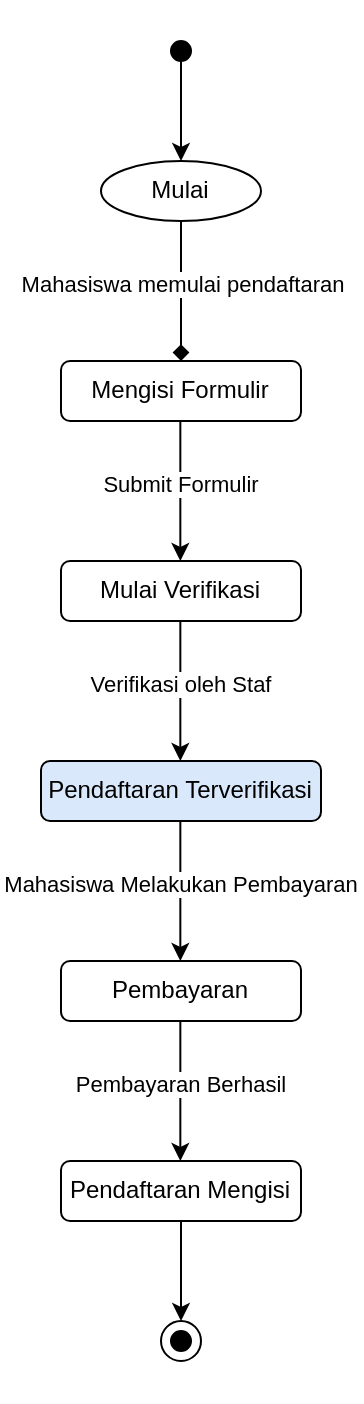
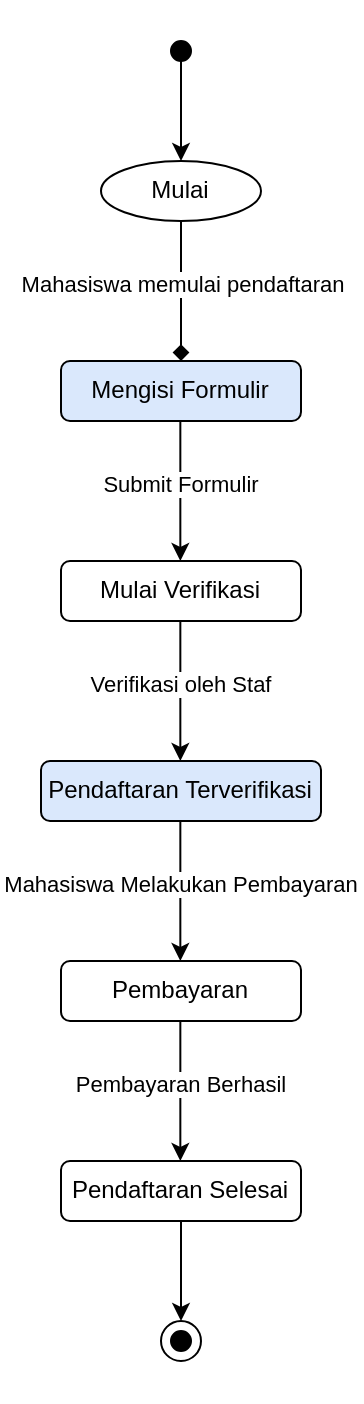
(181, 391) -> (181, 391)
(181, 1191) -> (181, 1191)
